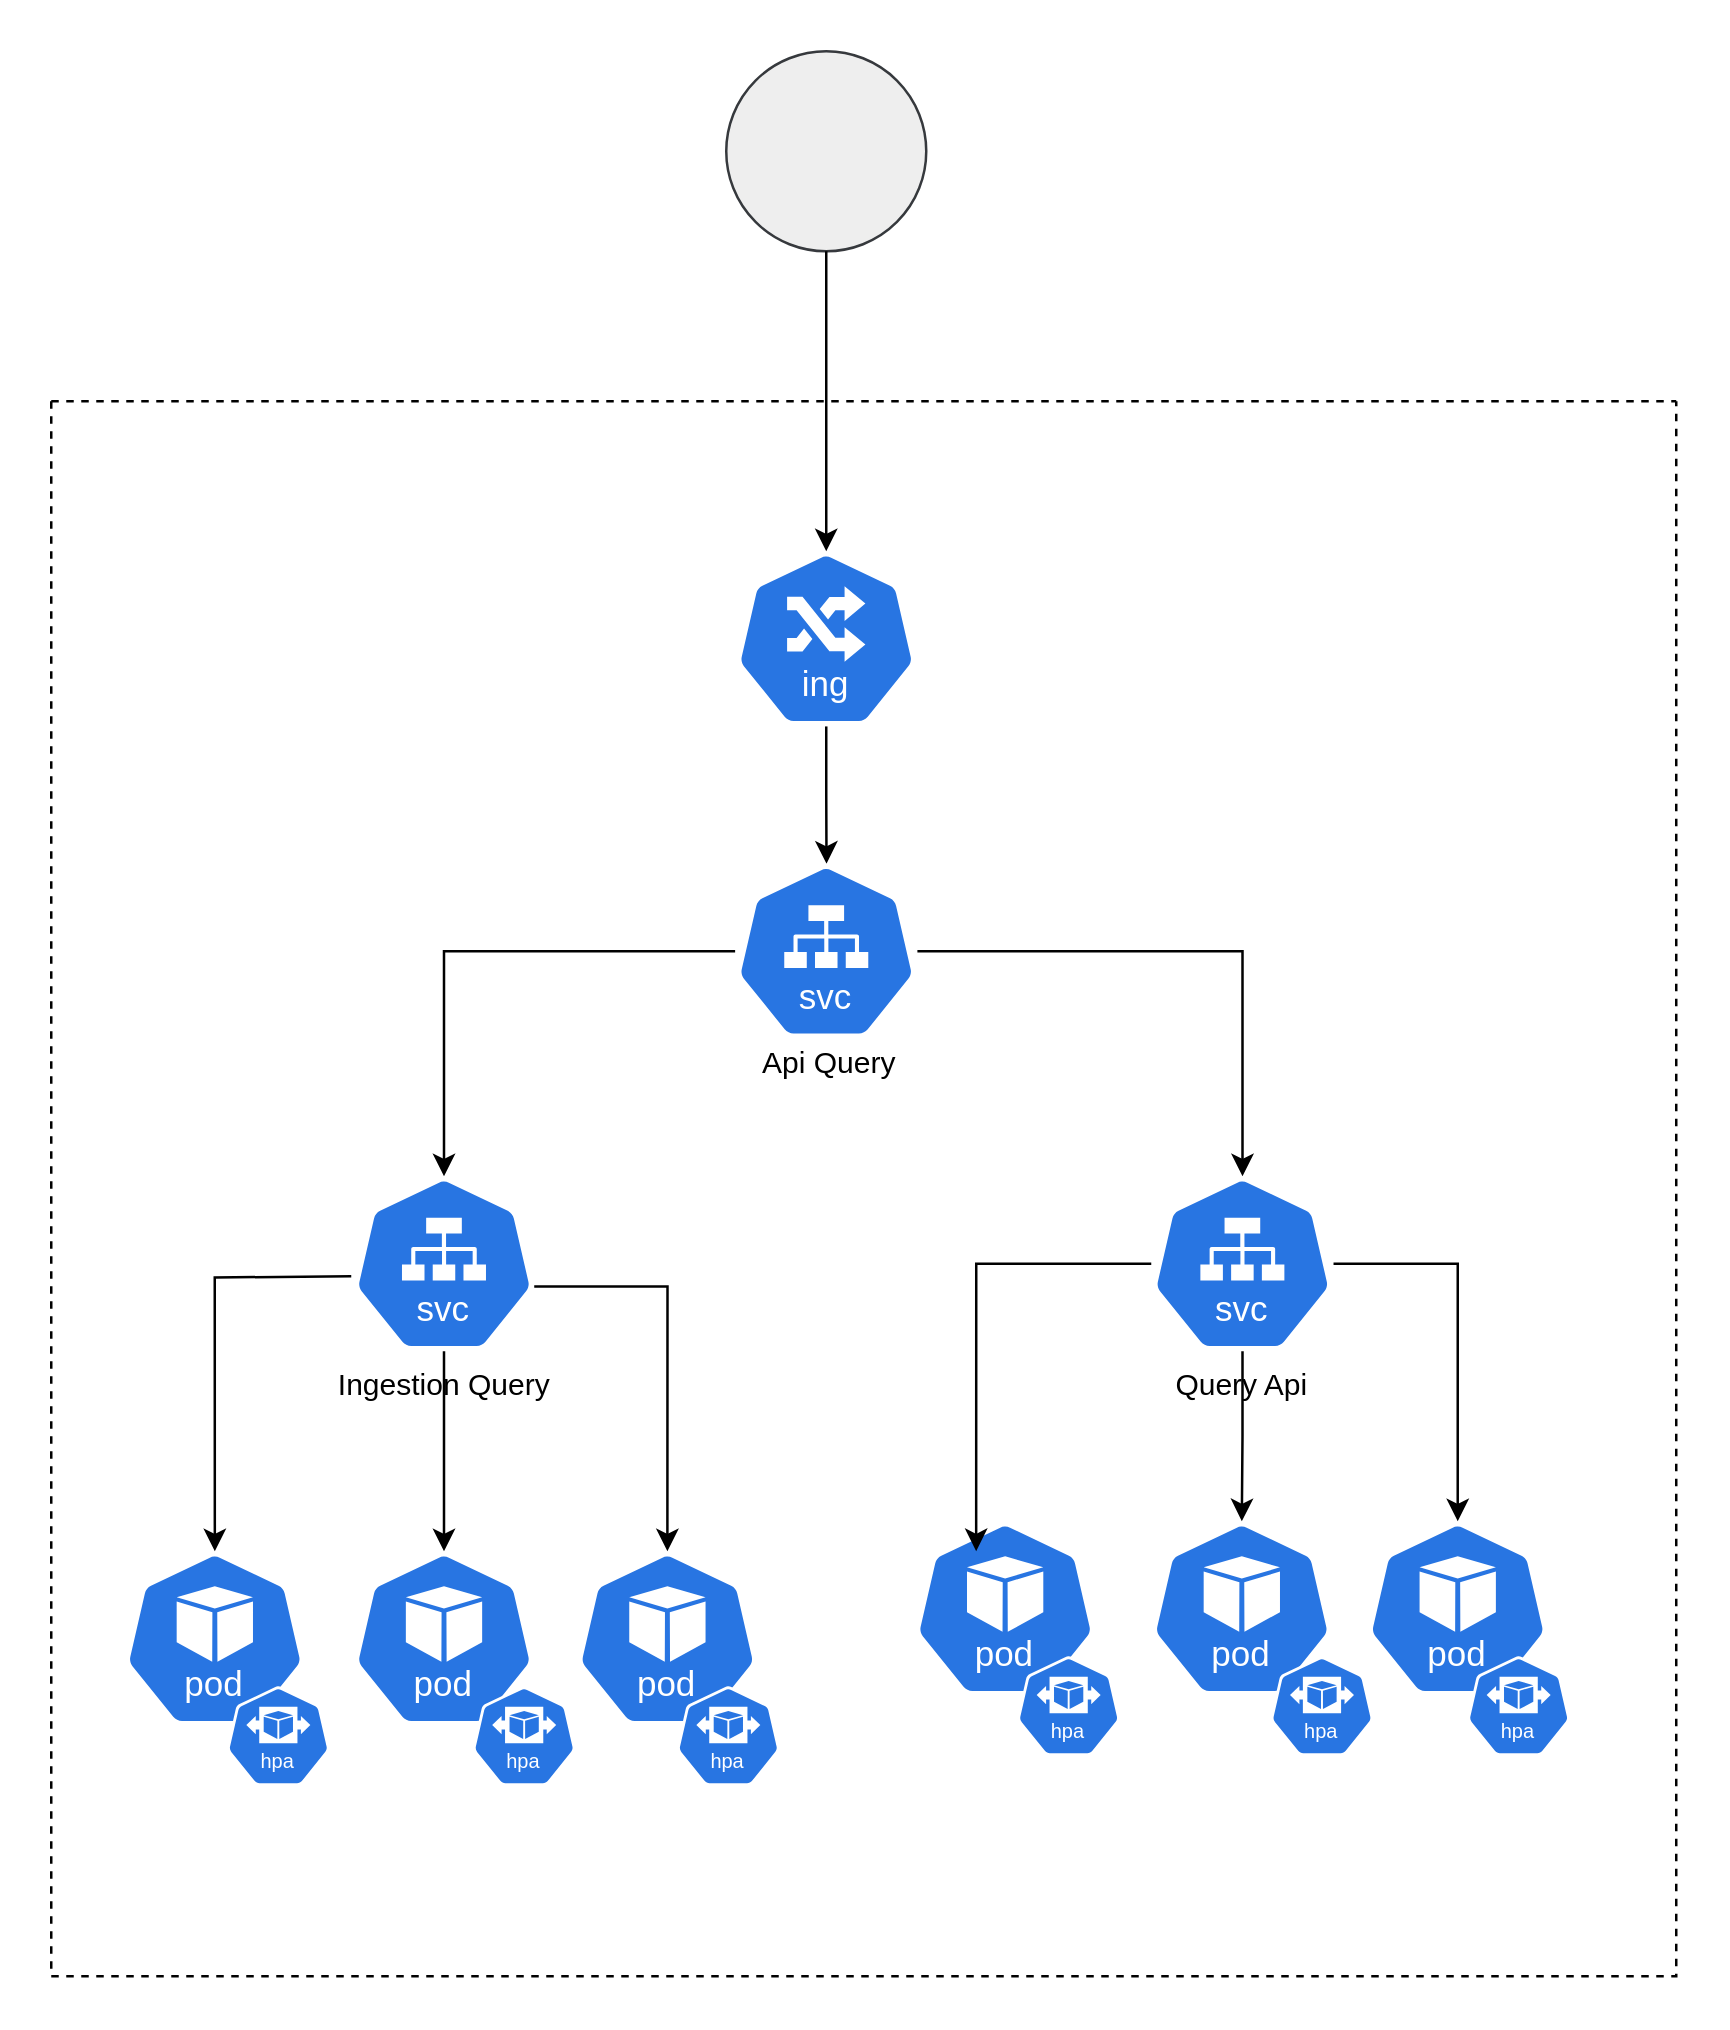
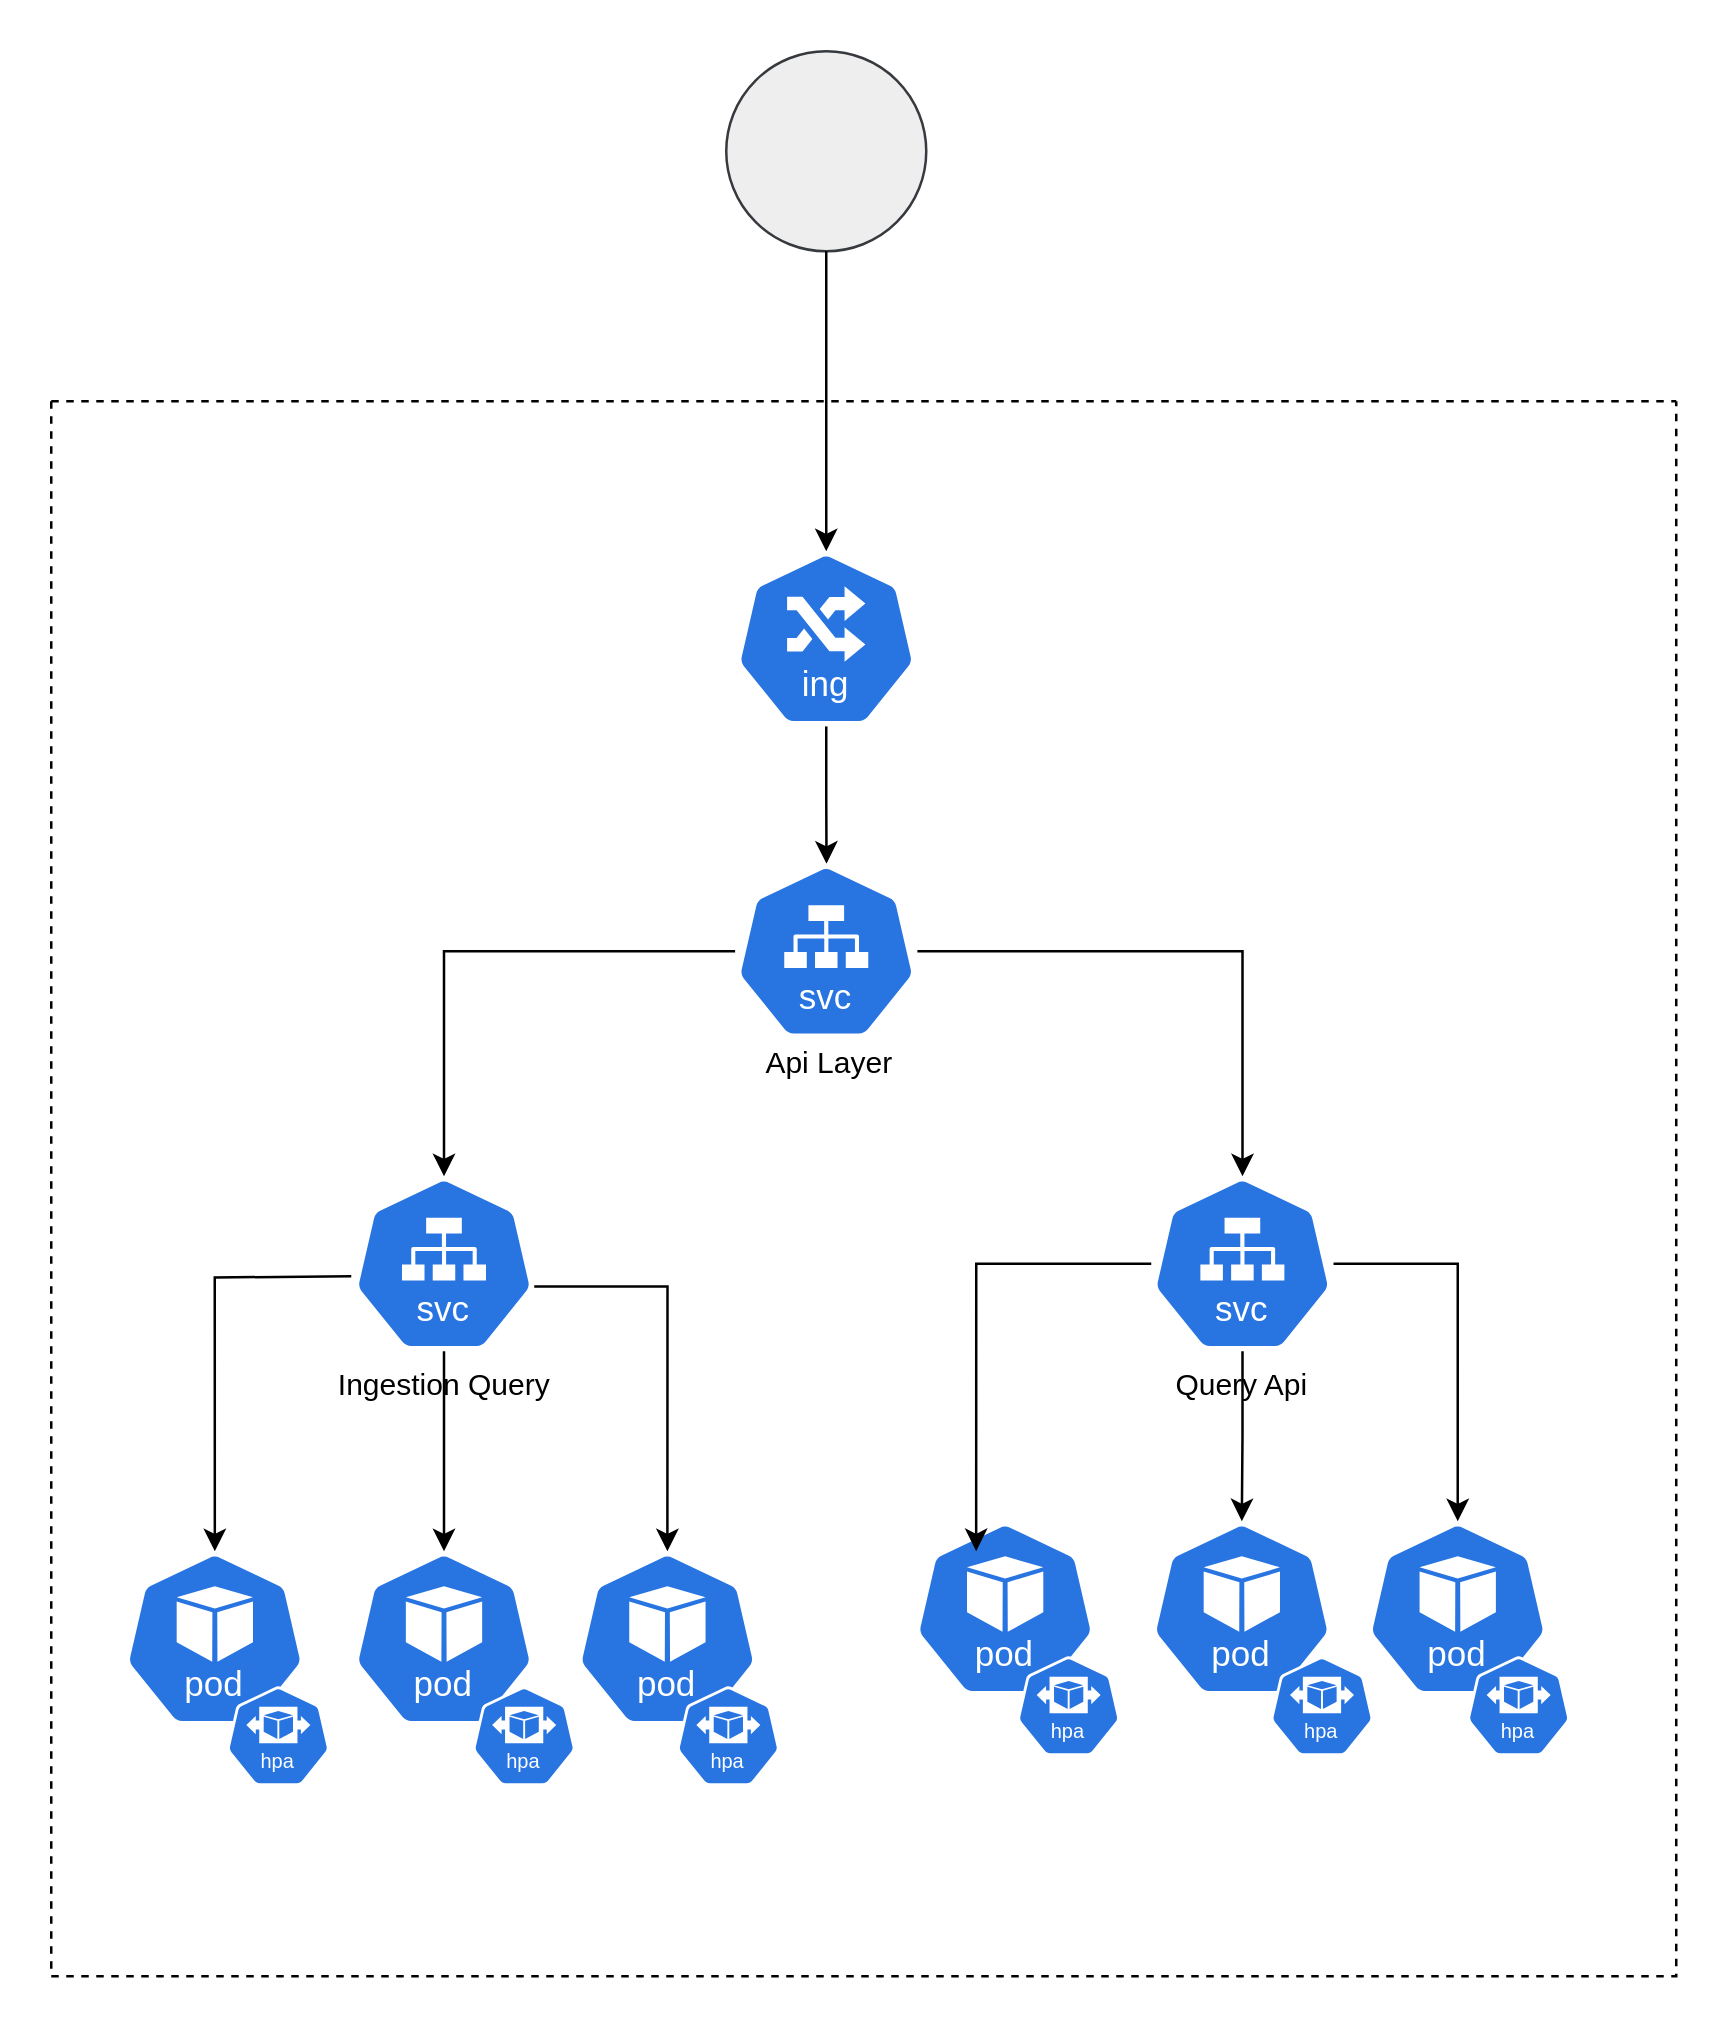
(830, 1064) -> (830, 1064)
